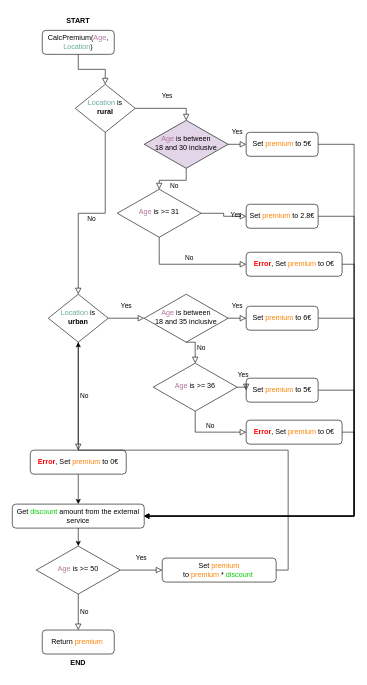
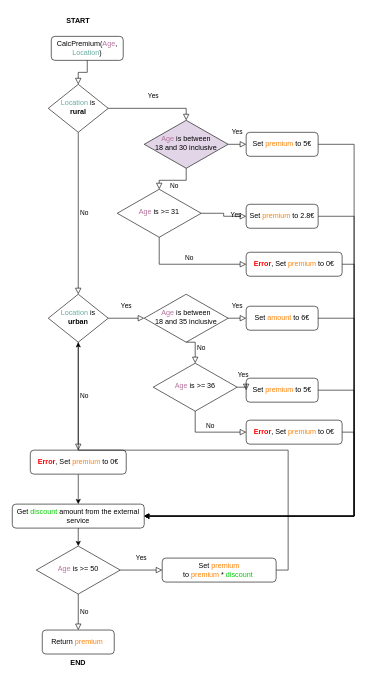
(78, 42) -> (87, 48)
(105, 108) -> (78, 108)
(282, 318) -> (282, 318)
